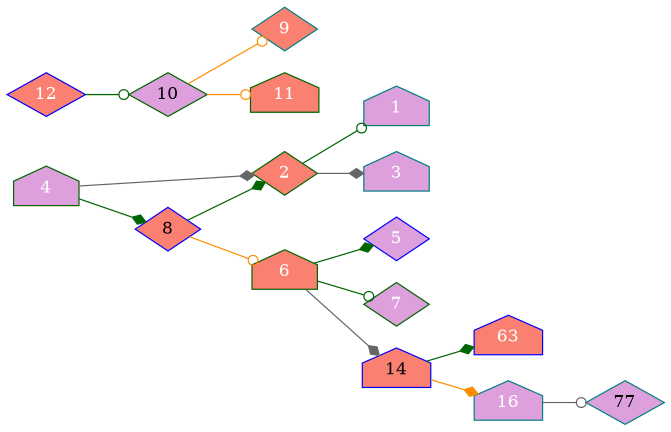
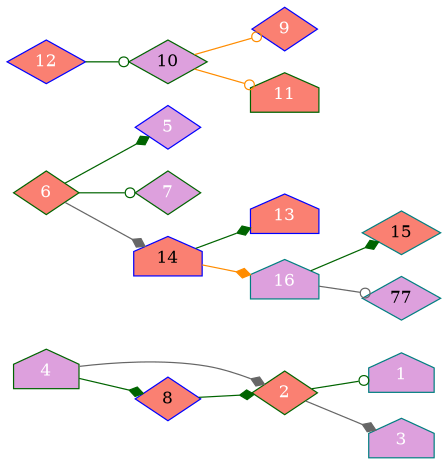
(285, 29) -> (285, 29)
none -> (401, 233)
(219, 248) -> none
(285, 272) -> (46, 193)
(508, 337) -> (285, 216)
